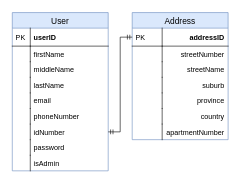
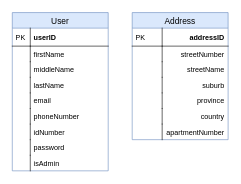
(120, 83) -> none
